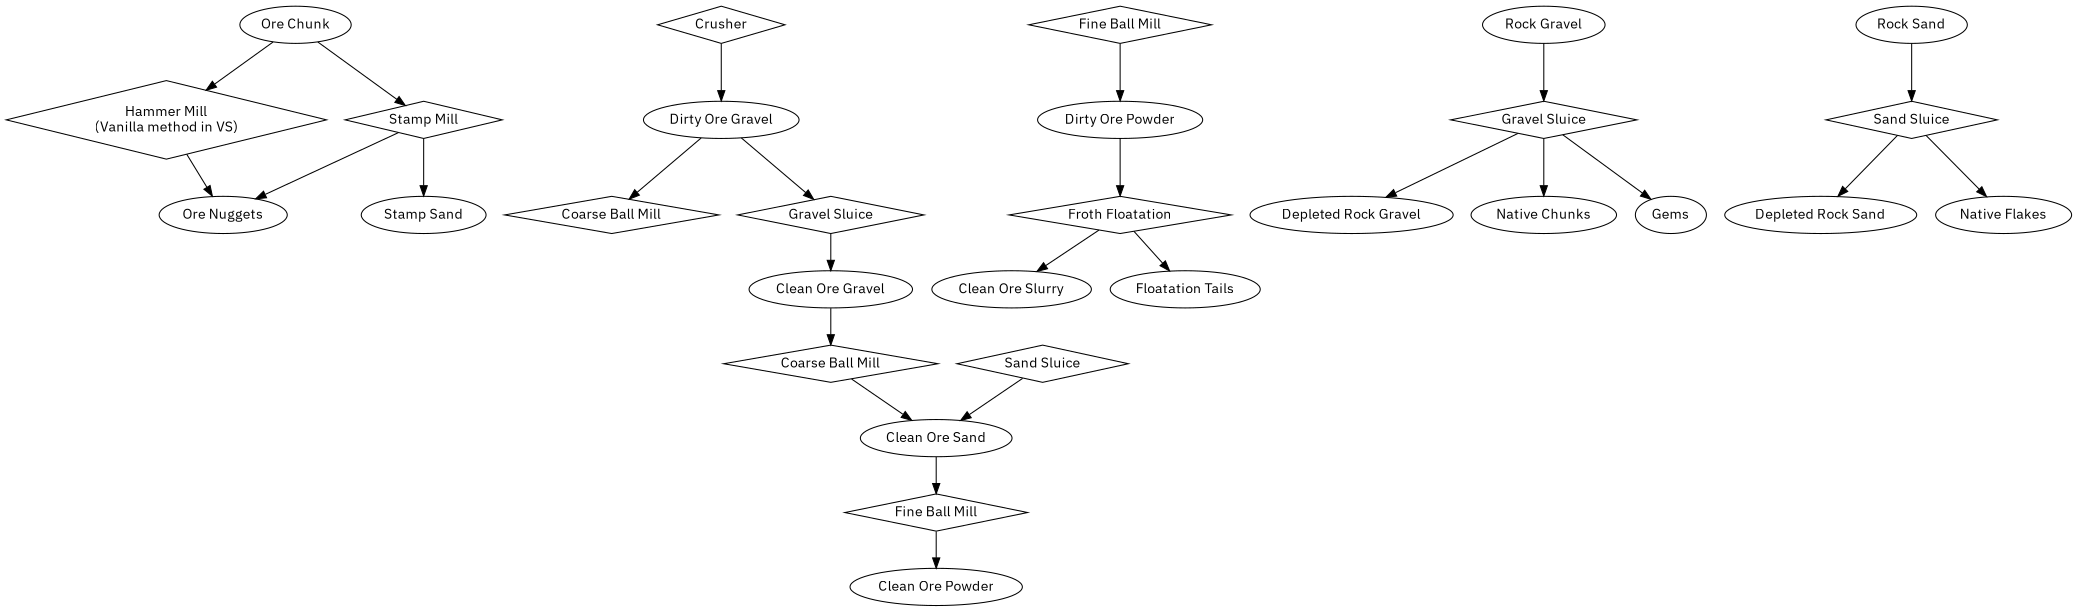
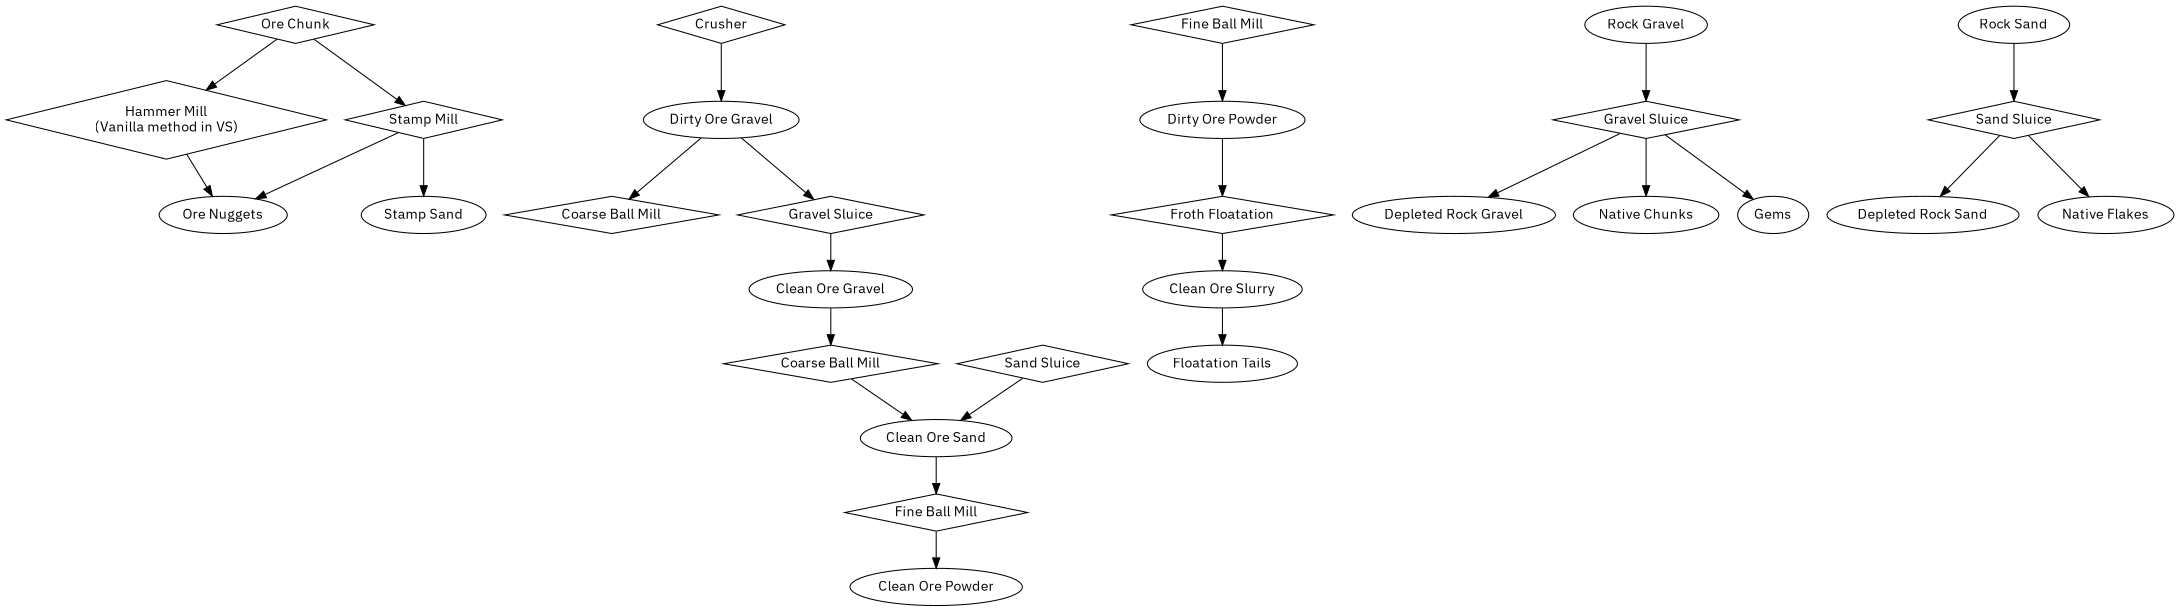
(296, 25) -> (296, 25)
(1148, 247) -> (1222, 321)
